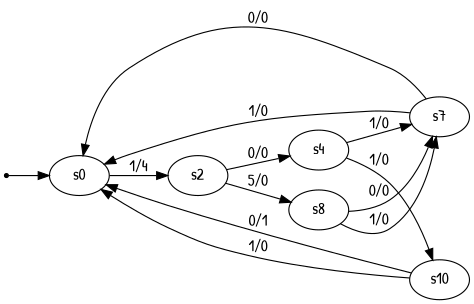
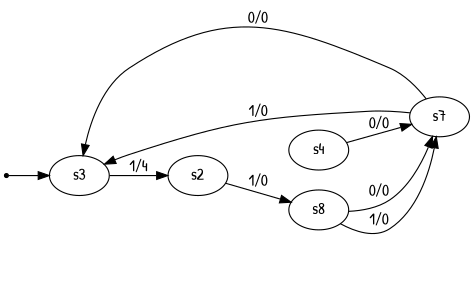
(379, 124) -> (379, 124)
(253, 164) -> none
(79, 176) -> (79, 176)
(258, 182) -> (258, 182)
(440, 280) -> none
